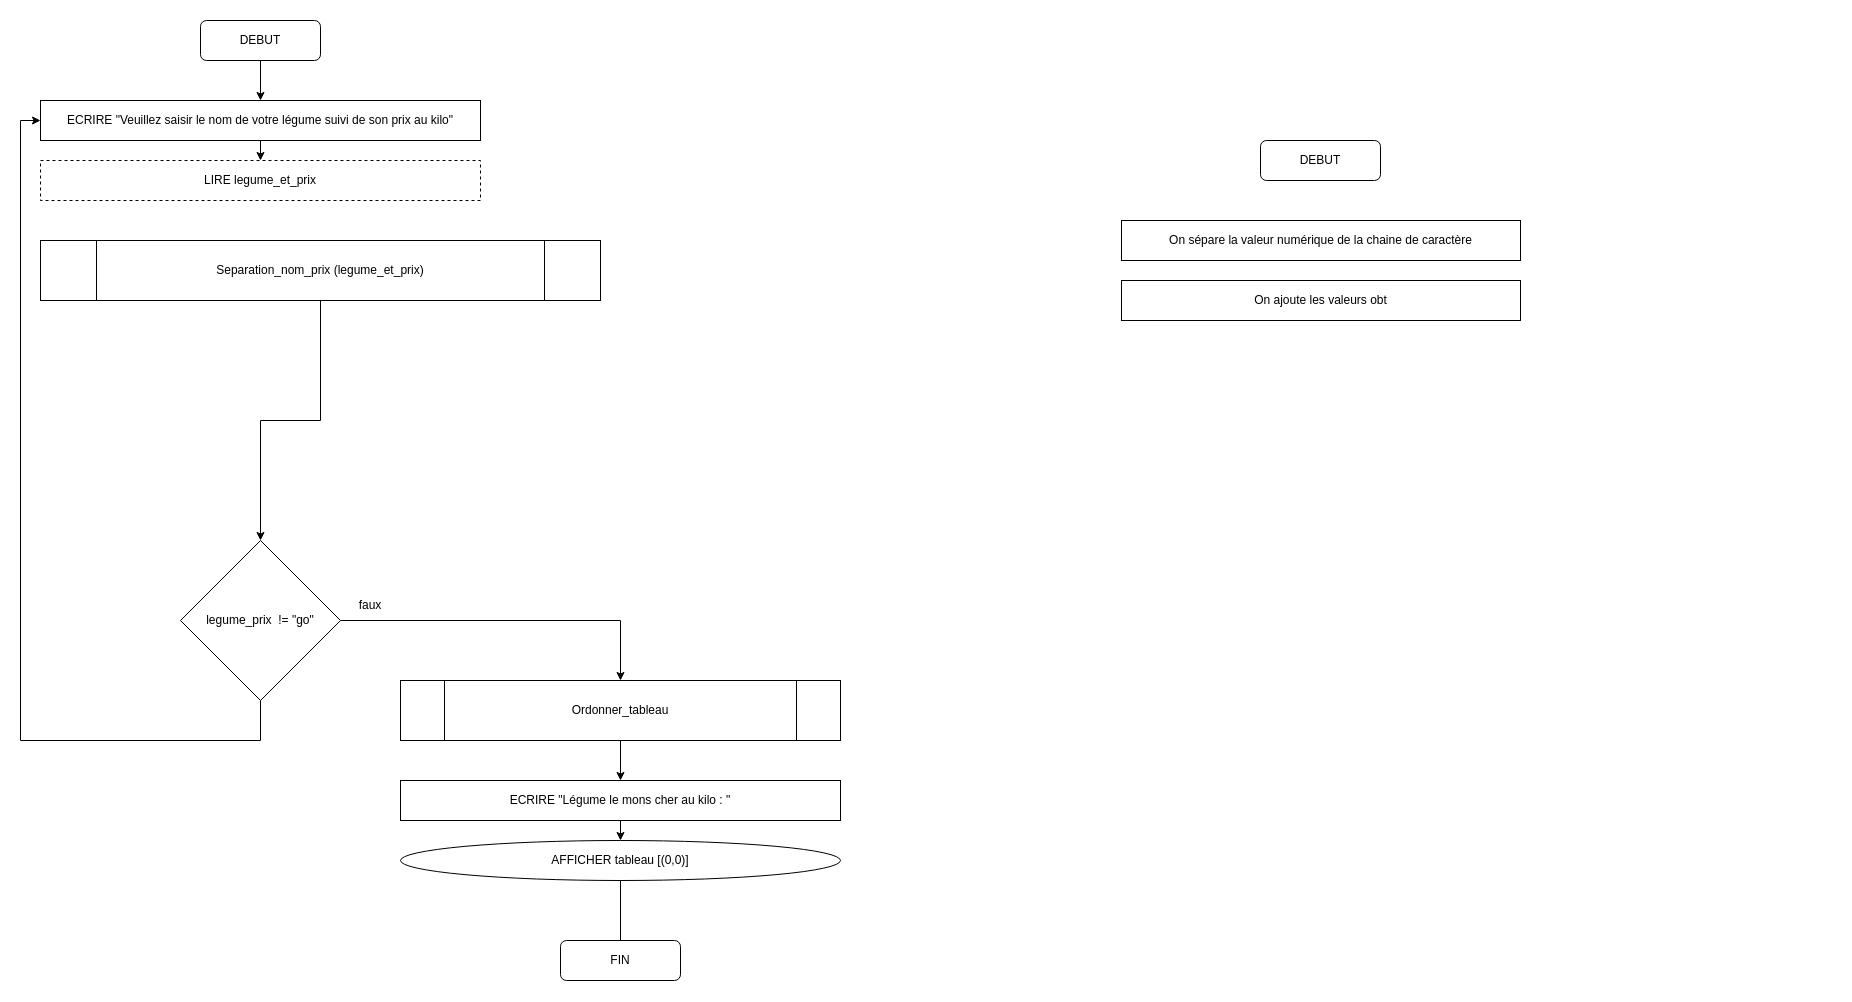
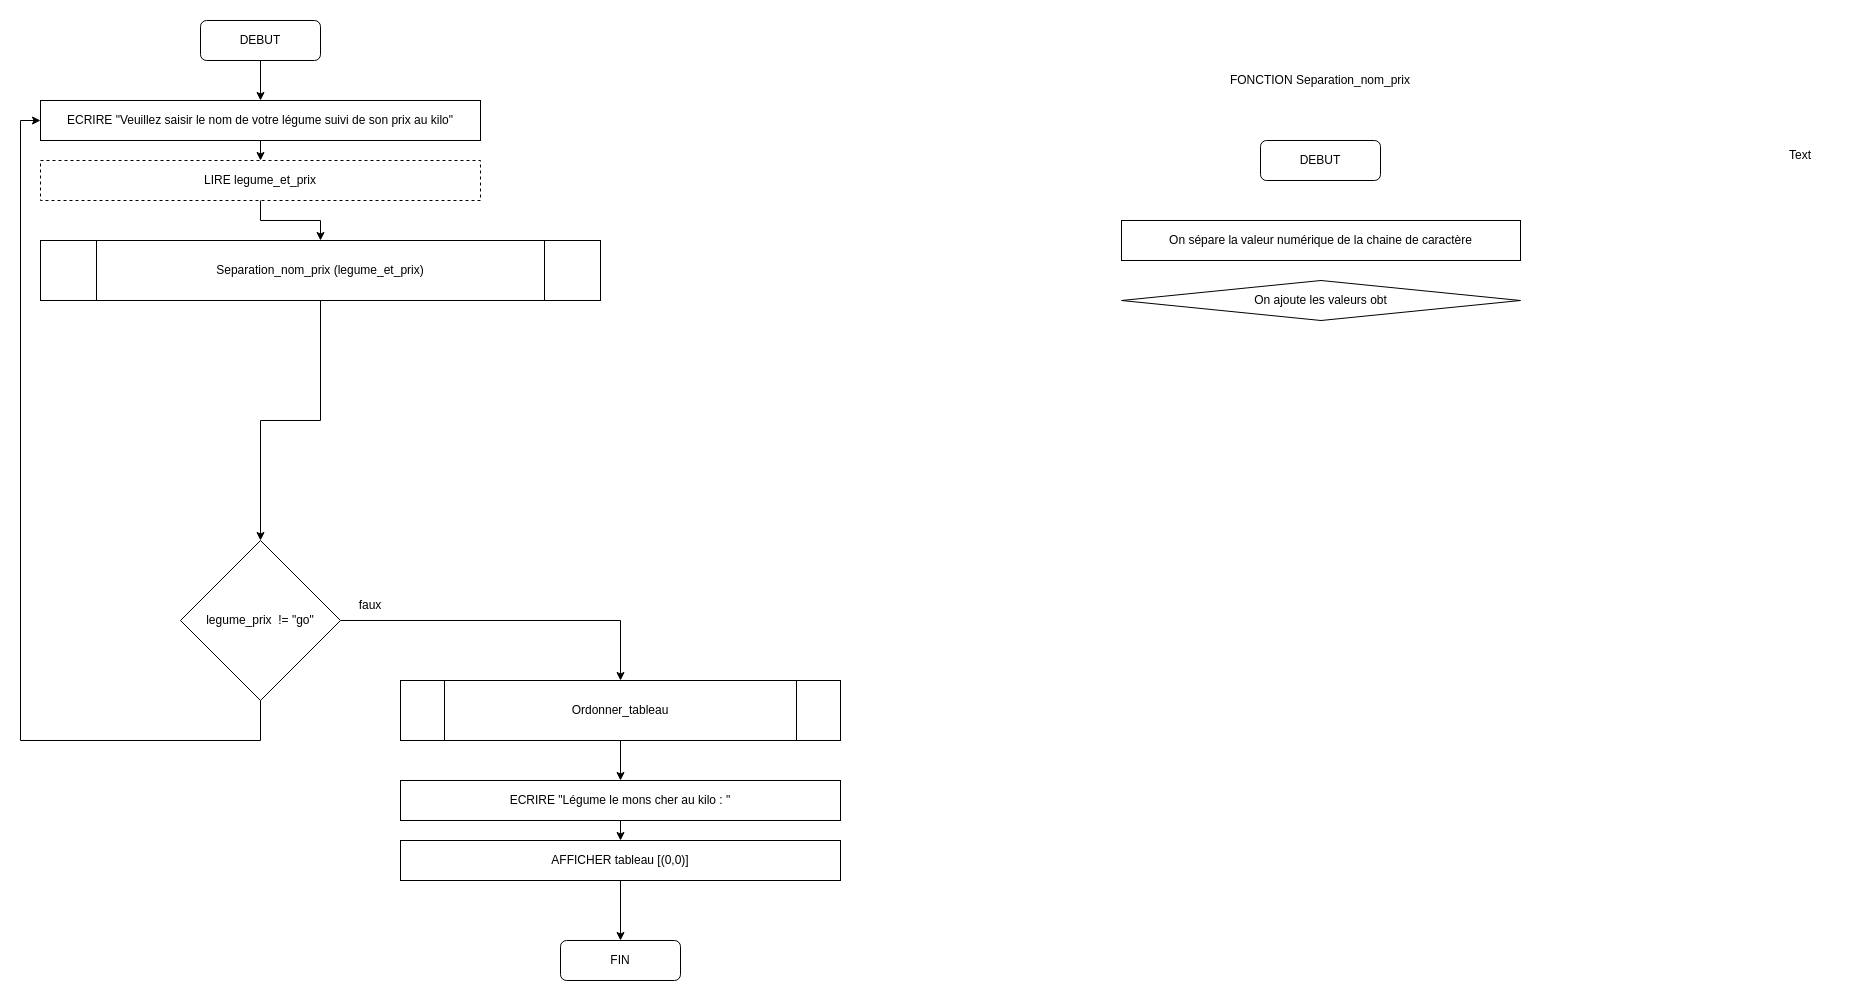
none -> (1321, 81)
none -> (1801, 156)
none -> (287, 221)
(1321, 301) -> (1321, 301)
(621, 861) -> (621, 861)
(621, 935) -> (621, 932)
